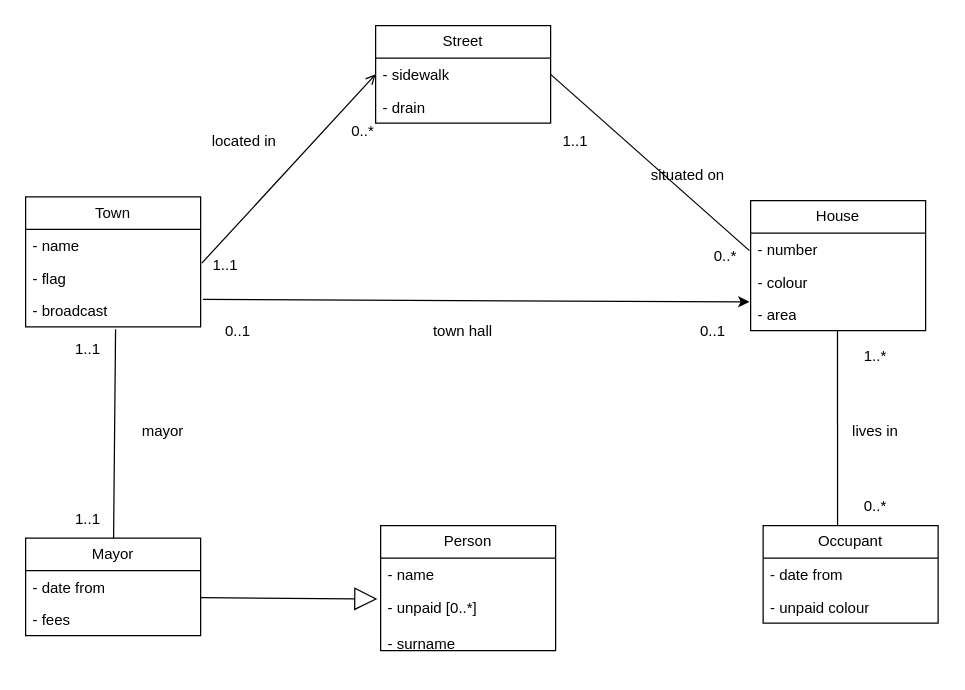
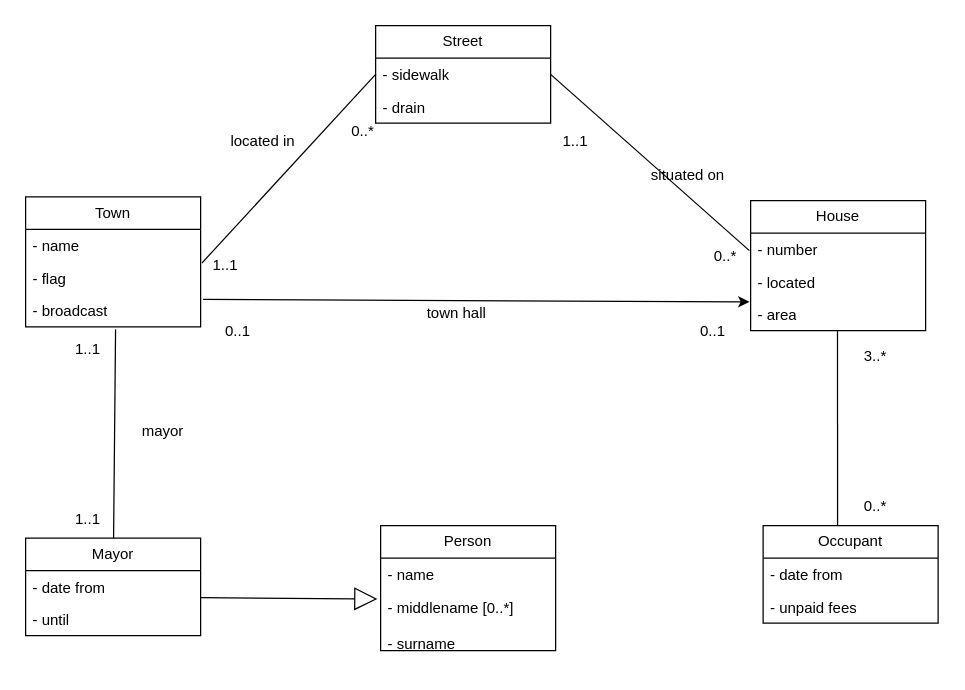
(372, 79) -> (372, 78)
(244, 142) -> (263, 142)
(788, 283) -> (792, 283)
(463, 332) -> (457, 313)
(876, 357) -> (876, 357)
(876, 432) -> none
(826, 608) -> (819, 608)
(441, 617) -> (456, 617)
(56, 621) -> (57, 621)
